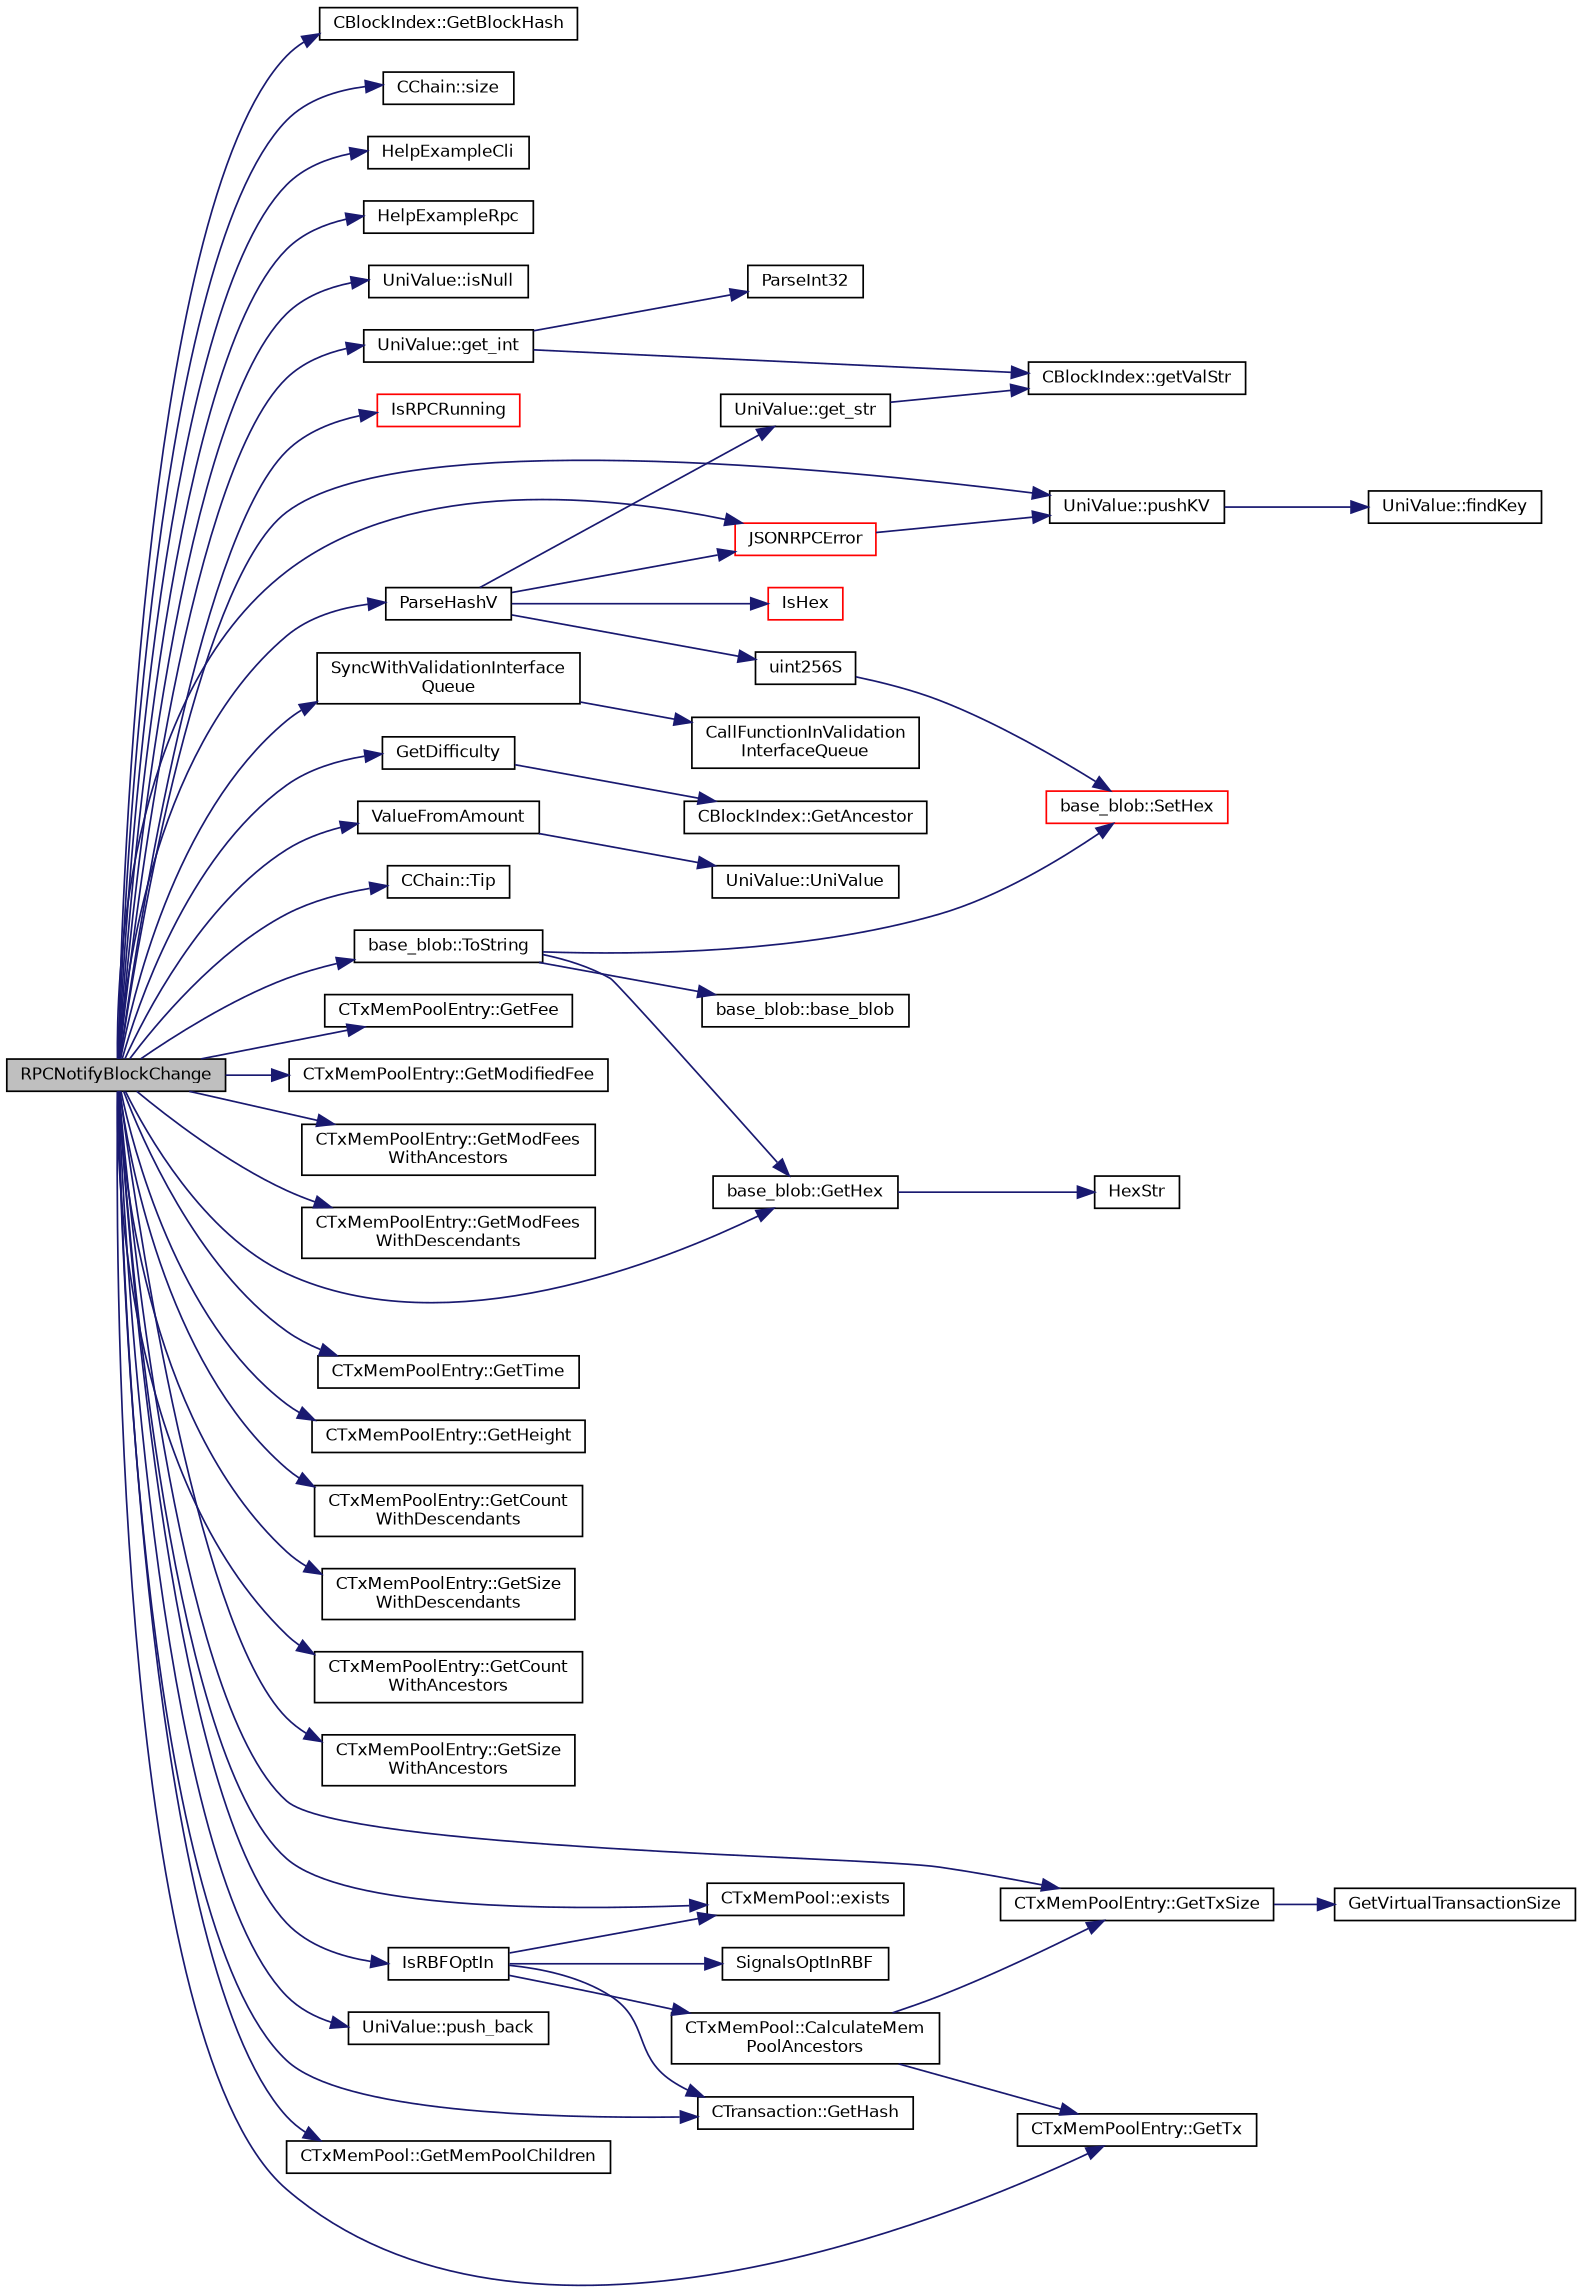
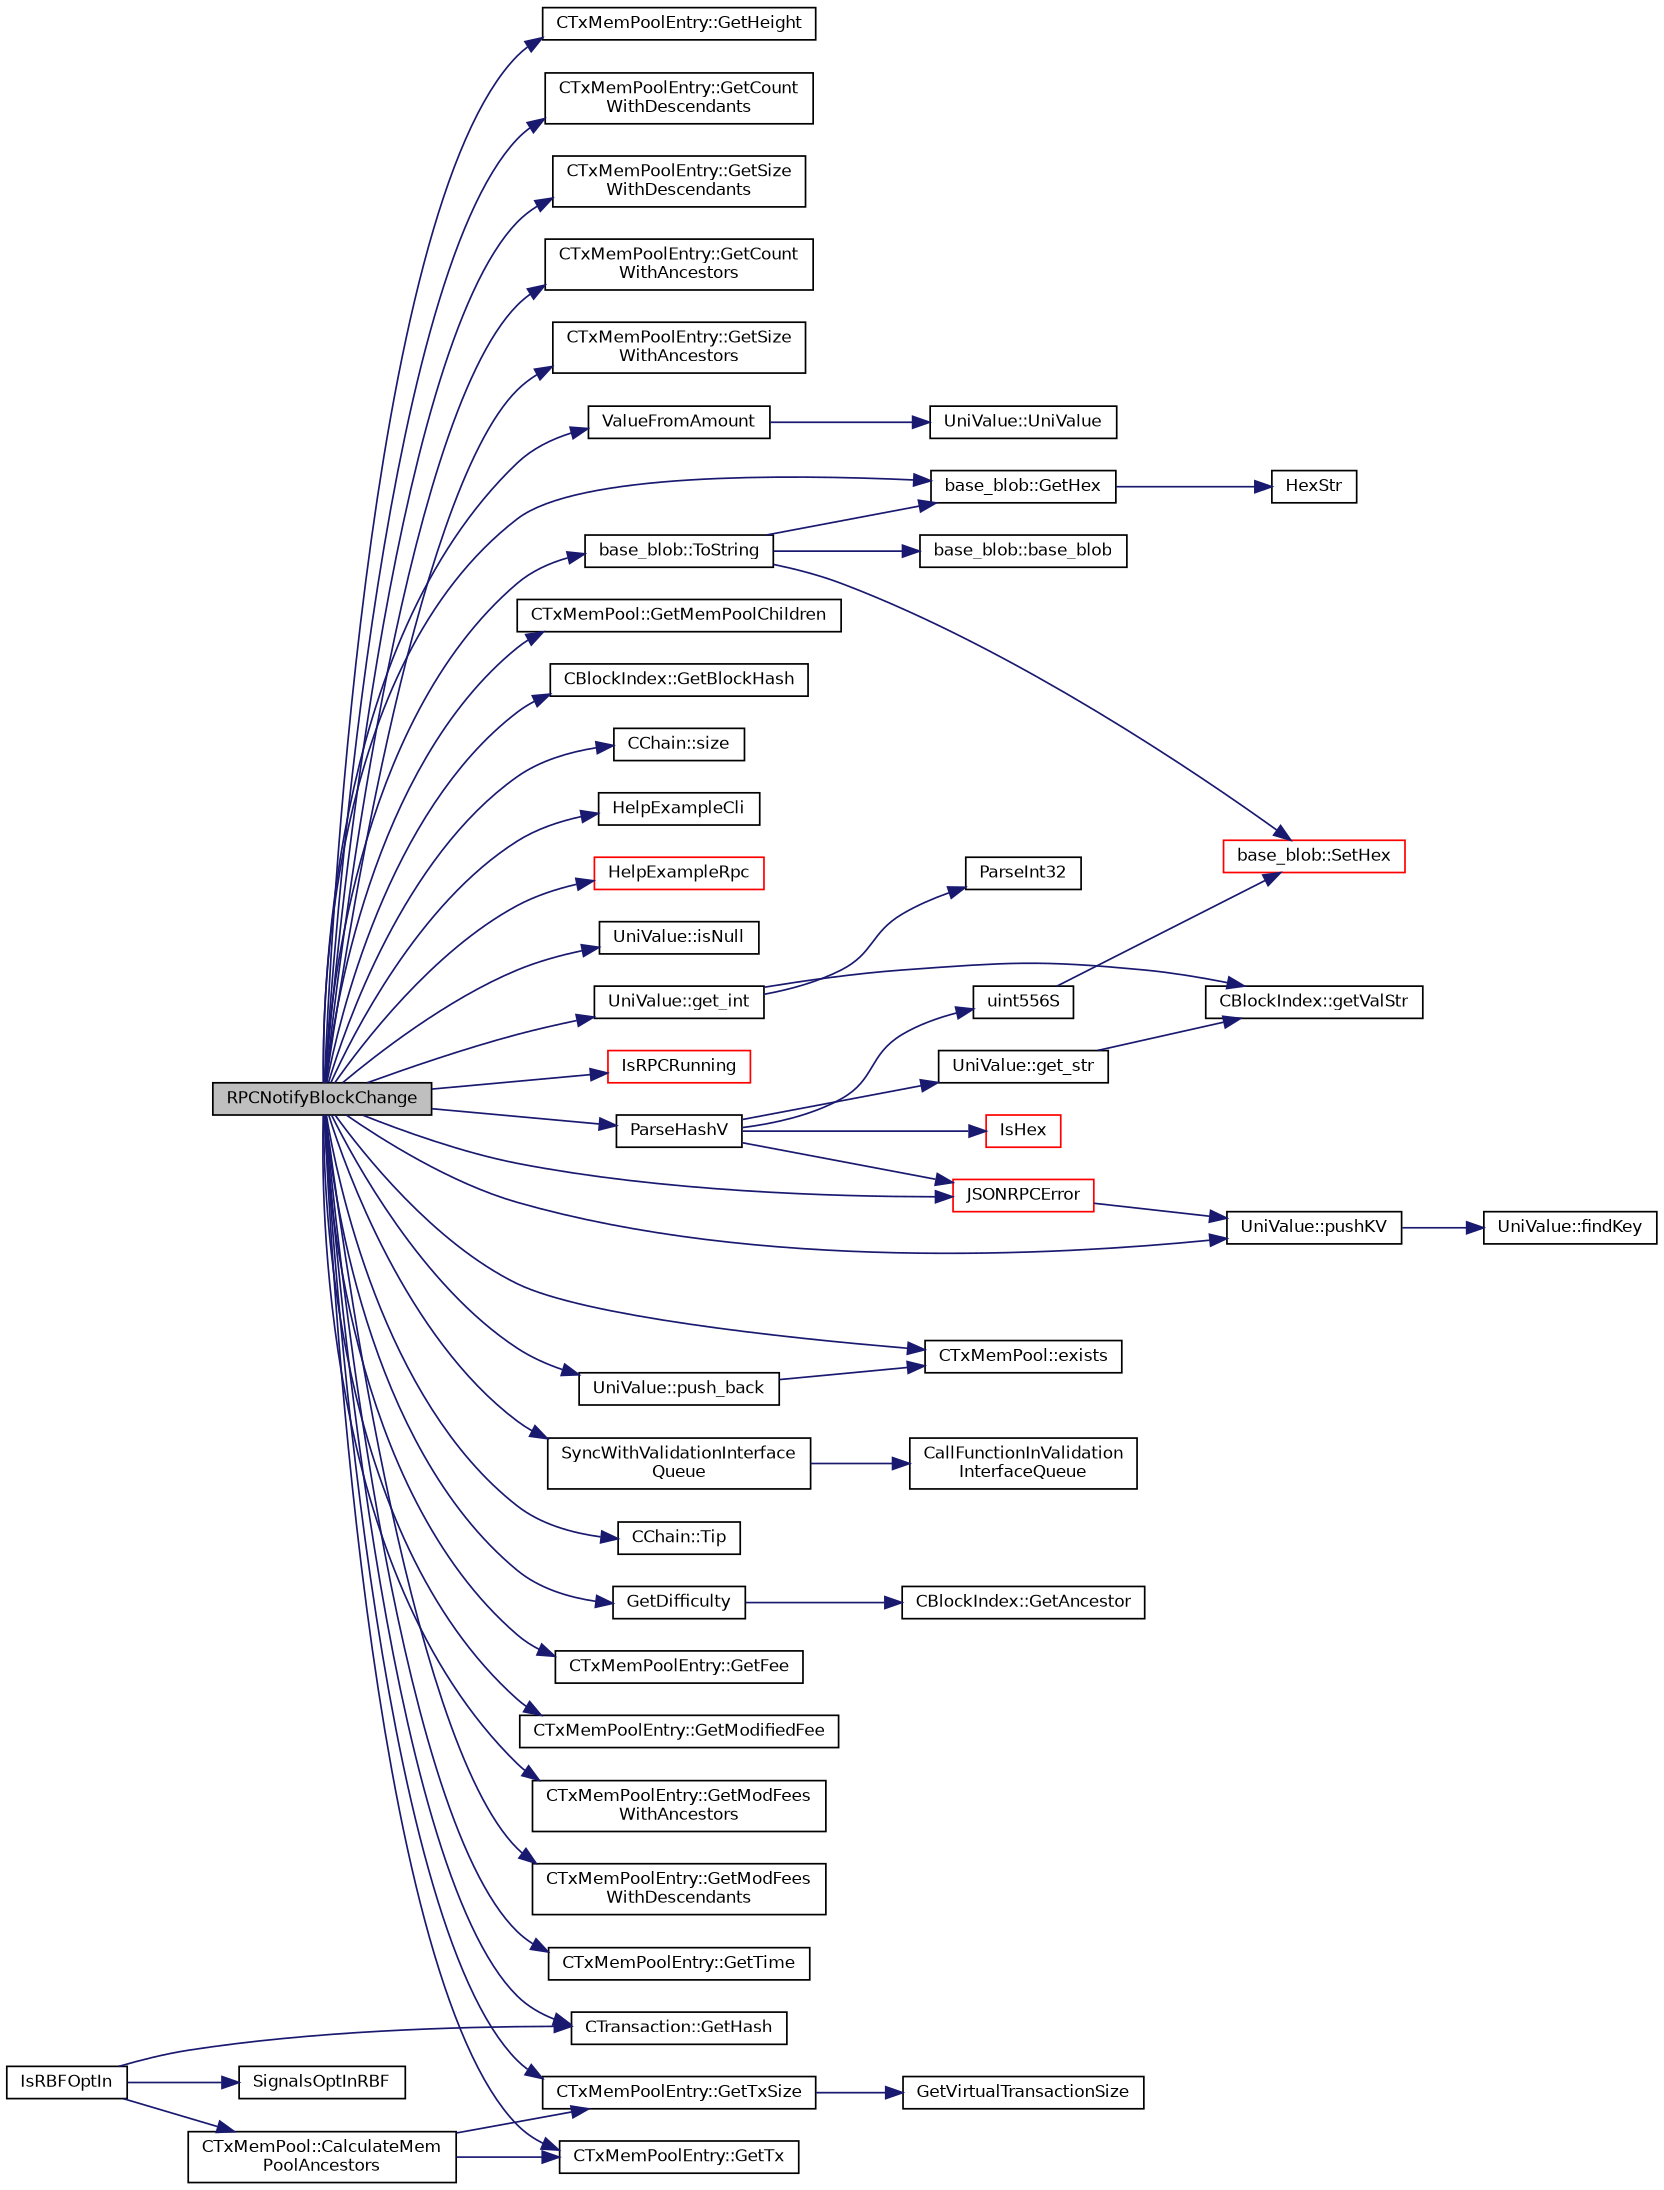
(449, 217) -> (679, 873)
(806, 668) -> (1023, 1002)
(204, 1726) -> none
(604, 1936) -> (843, 1374)
